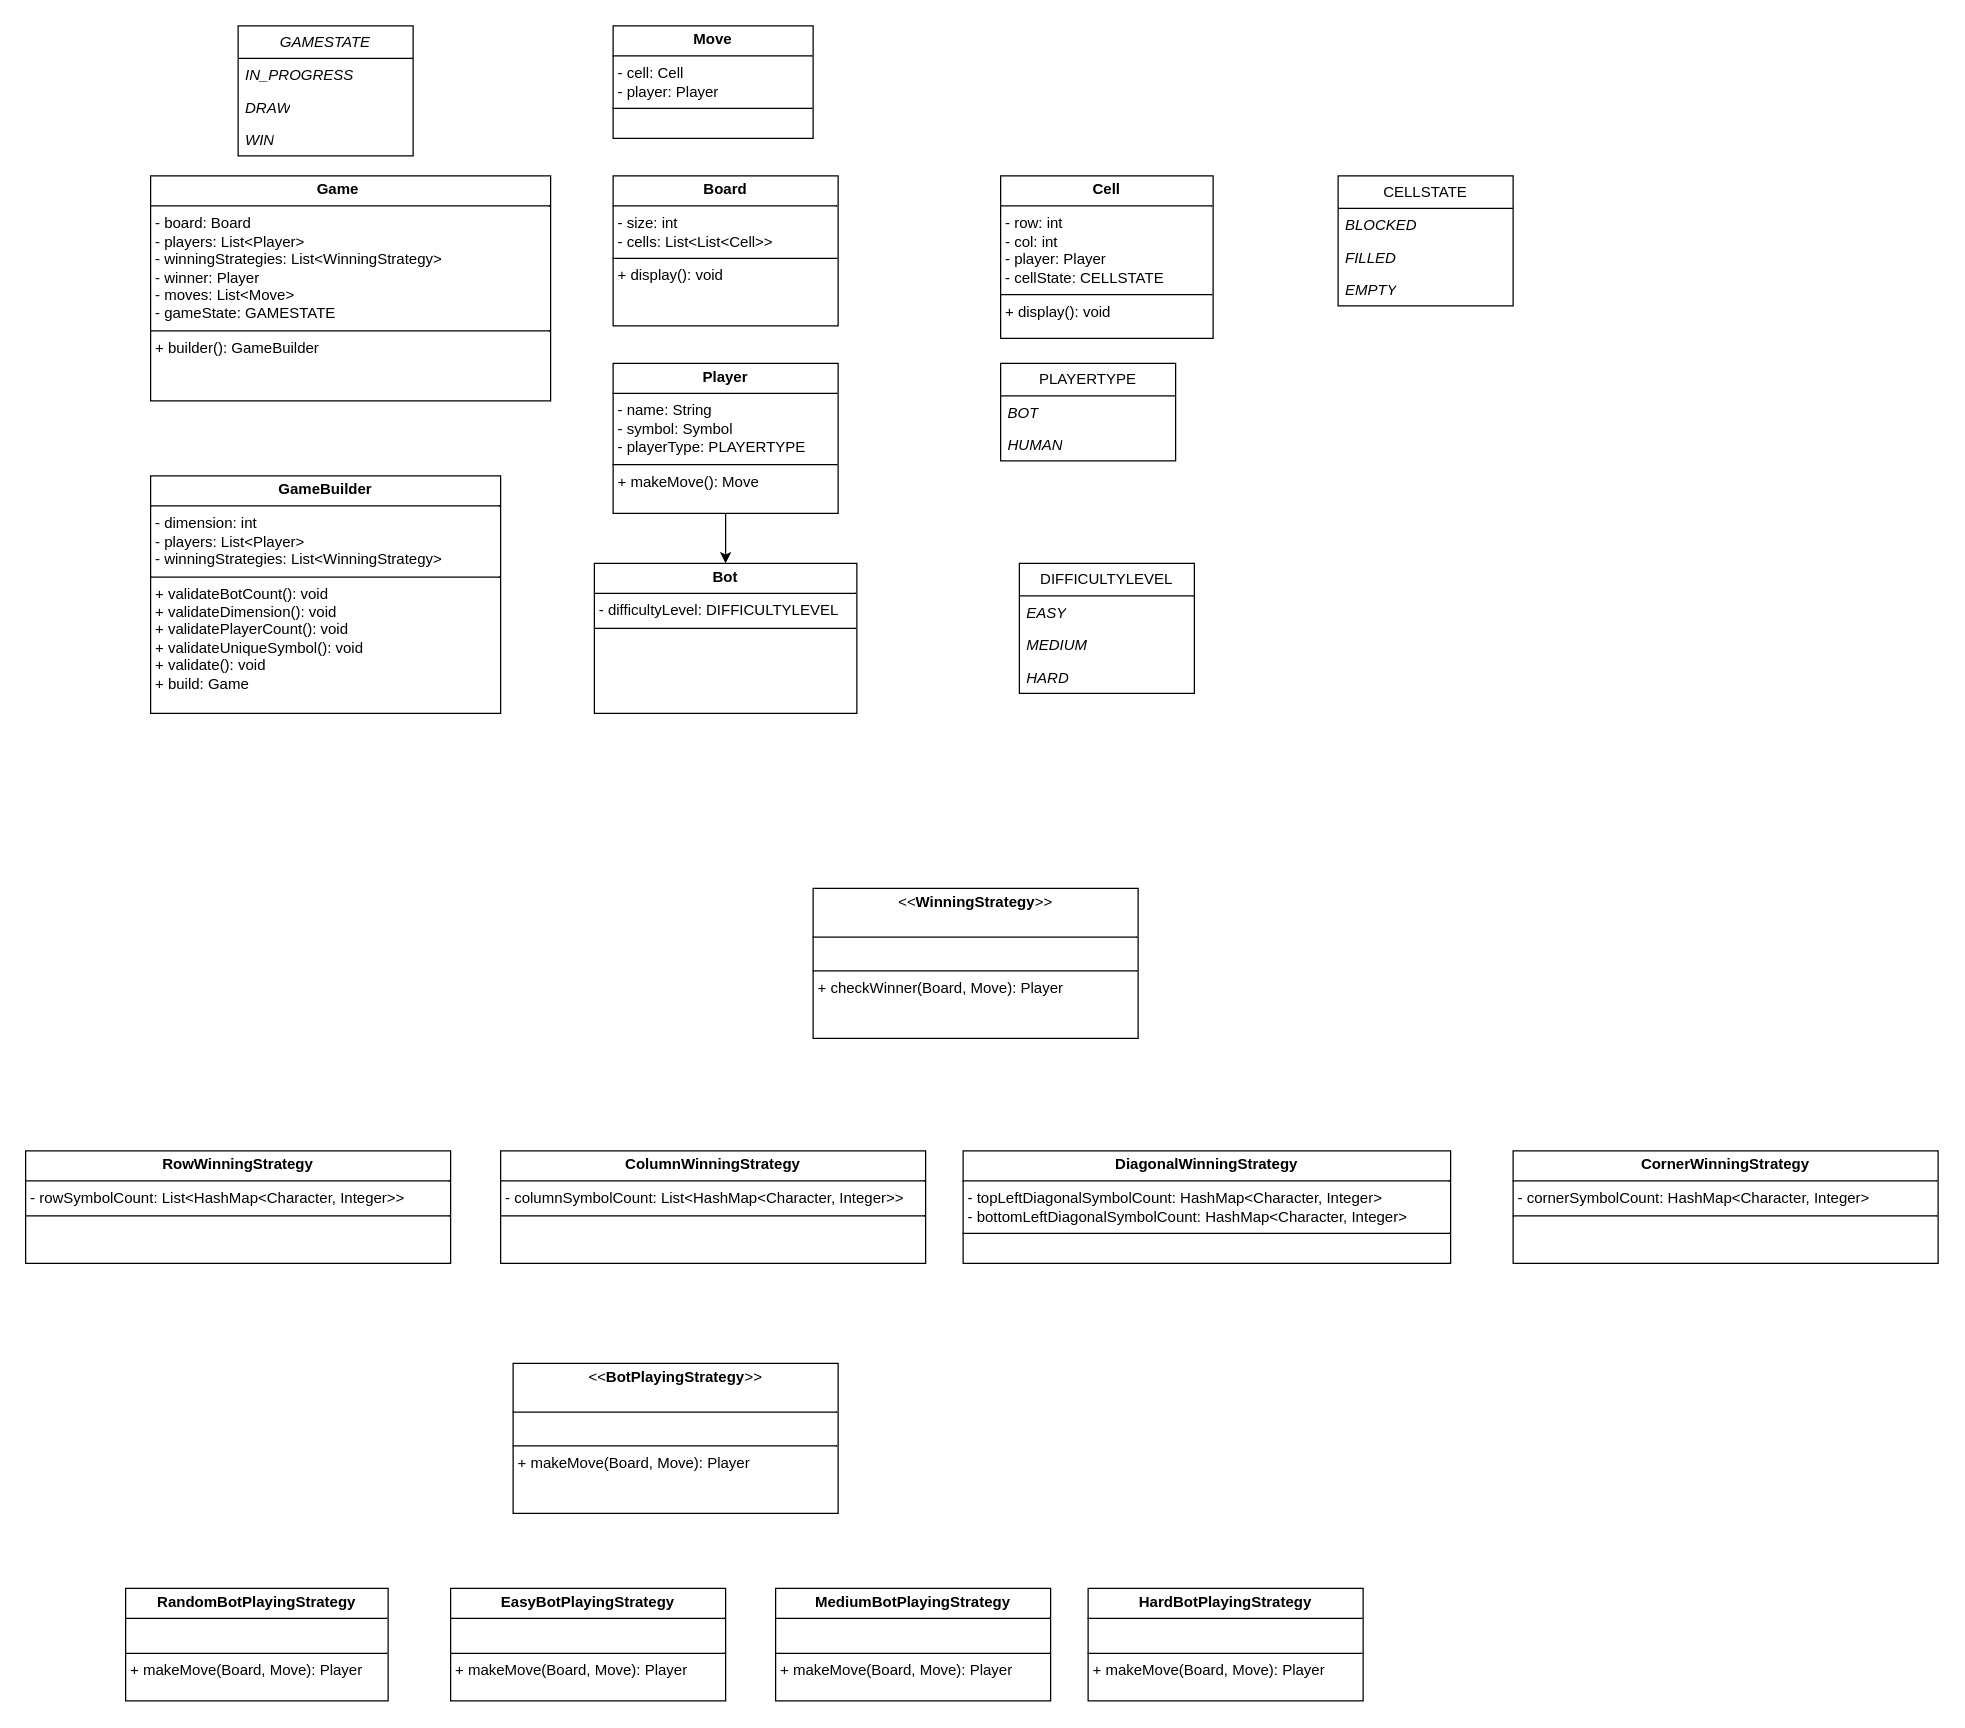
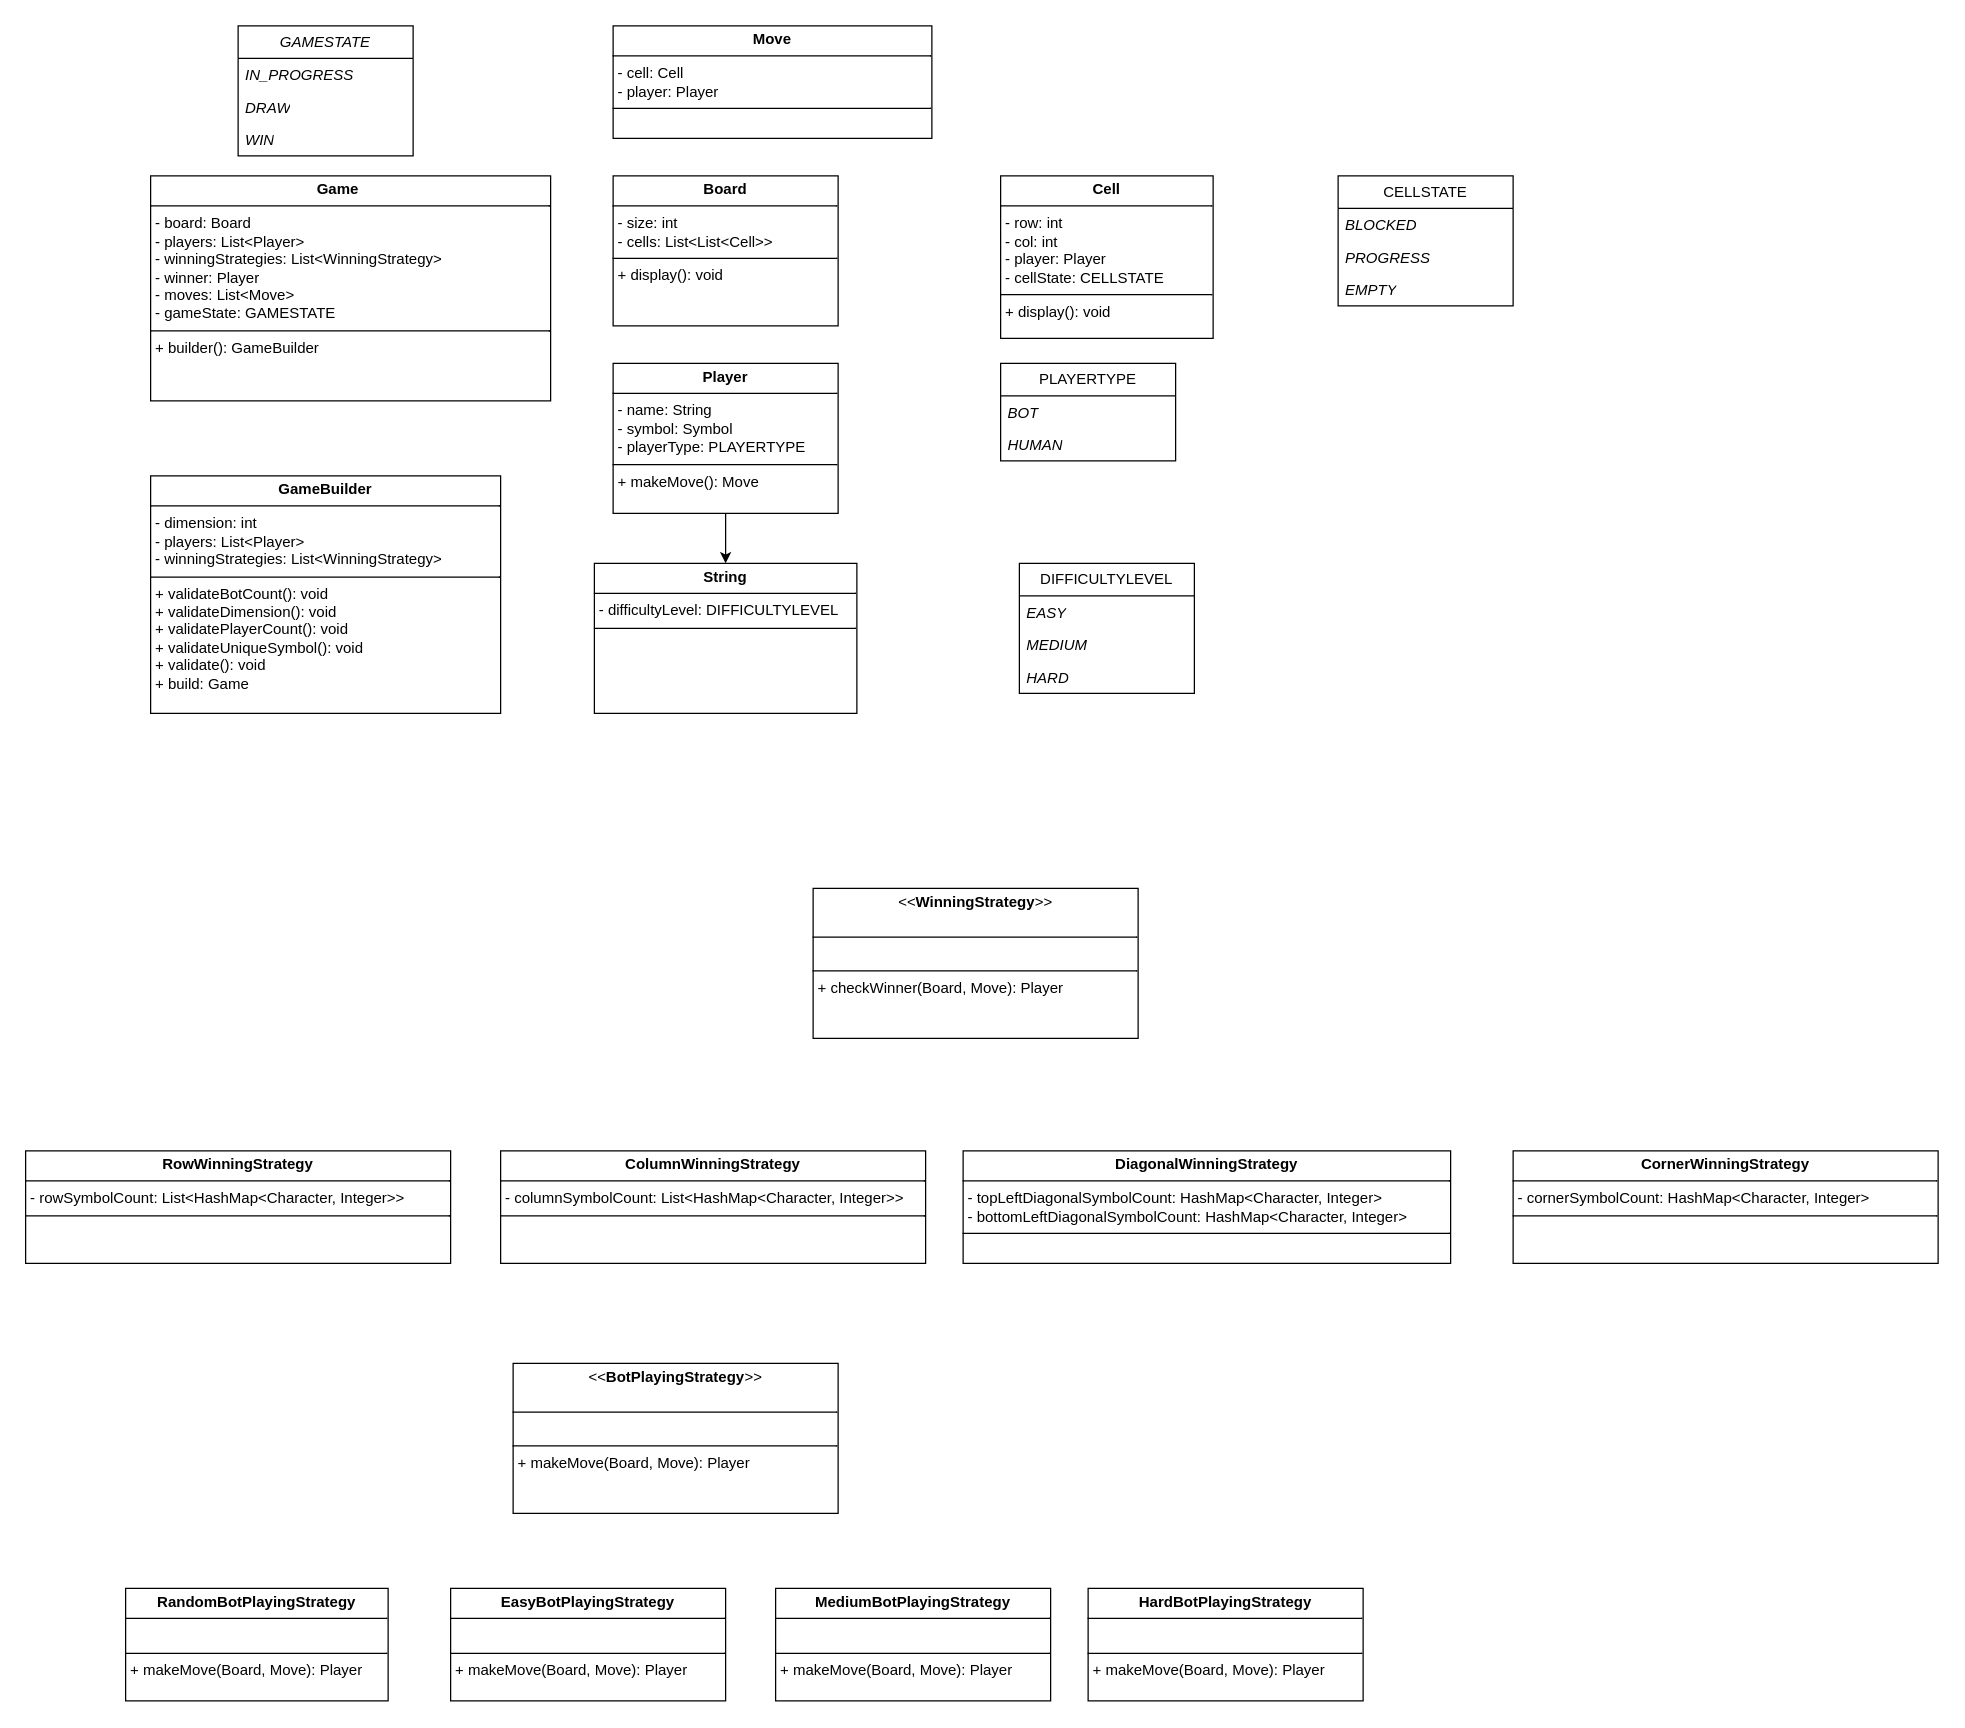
(713, 82) -> (773, 82)
(1371, 258) -> (1379, 258)
(724, 581) -> (724, 581)
